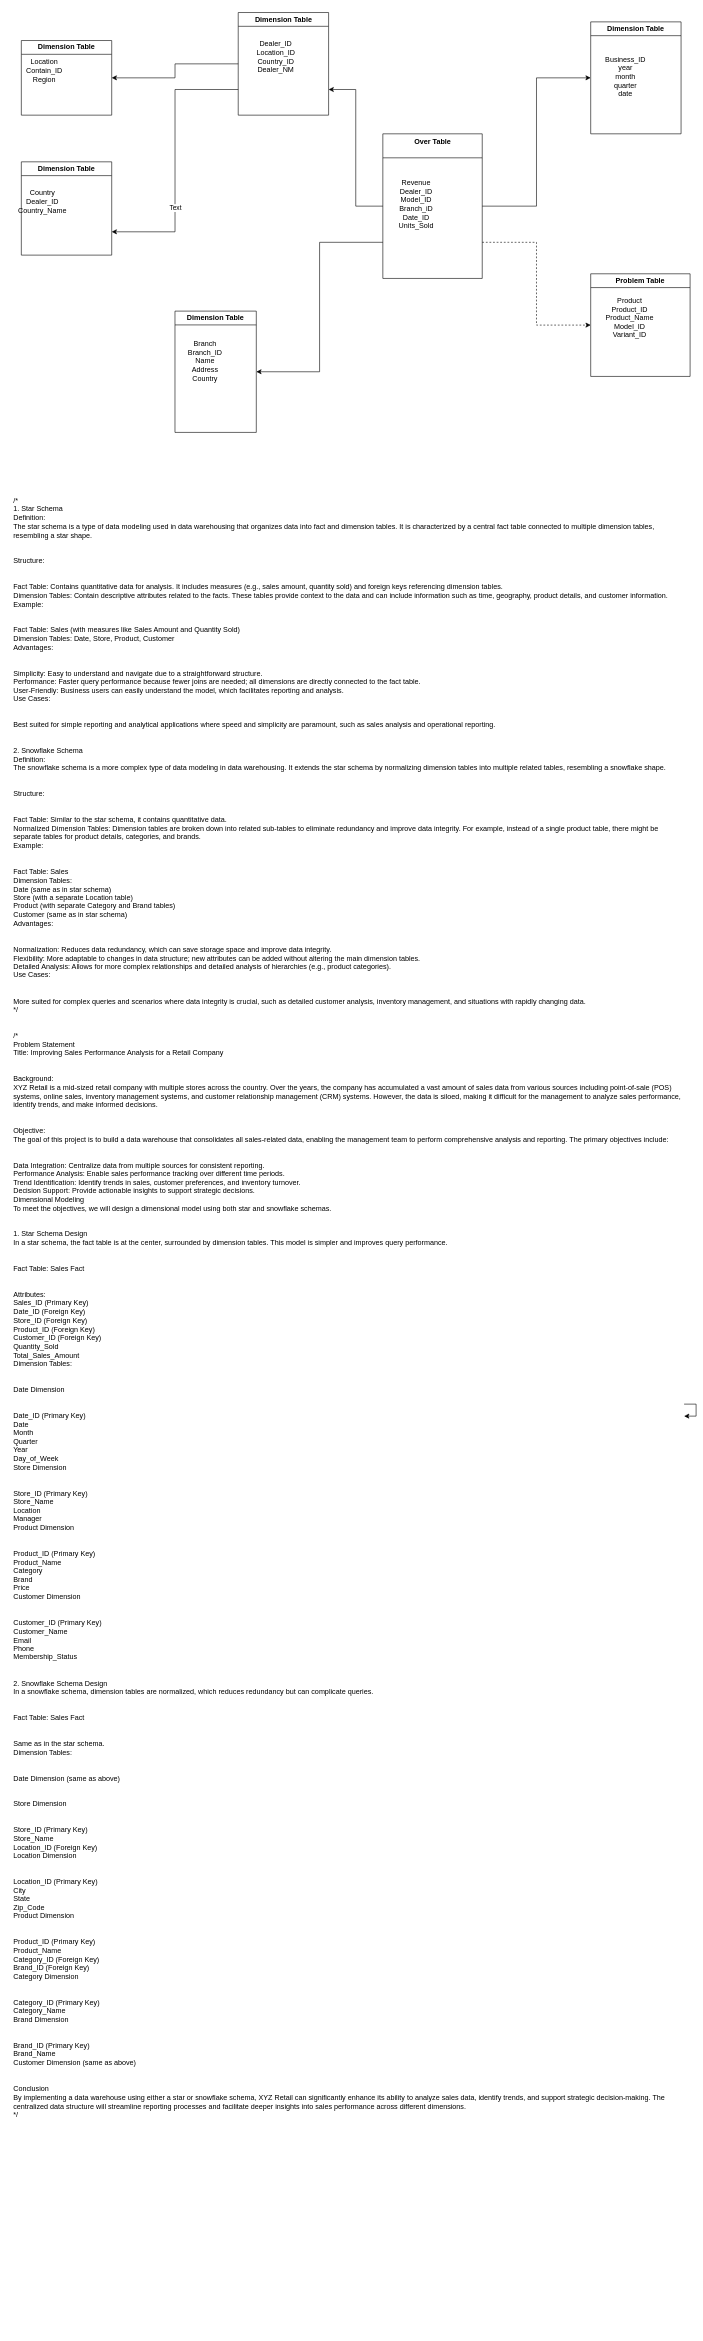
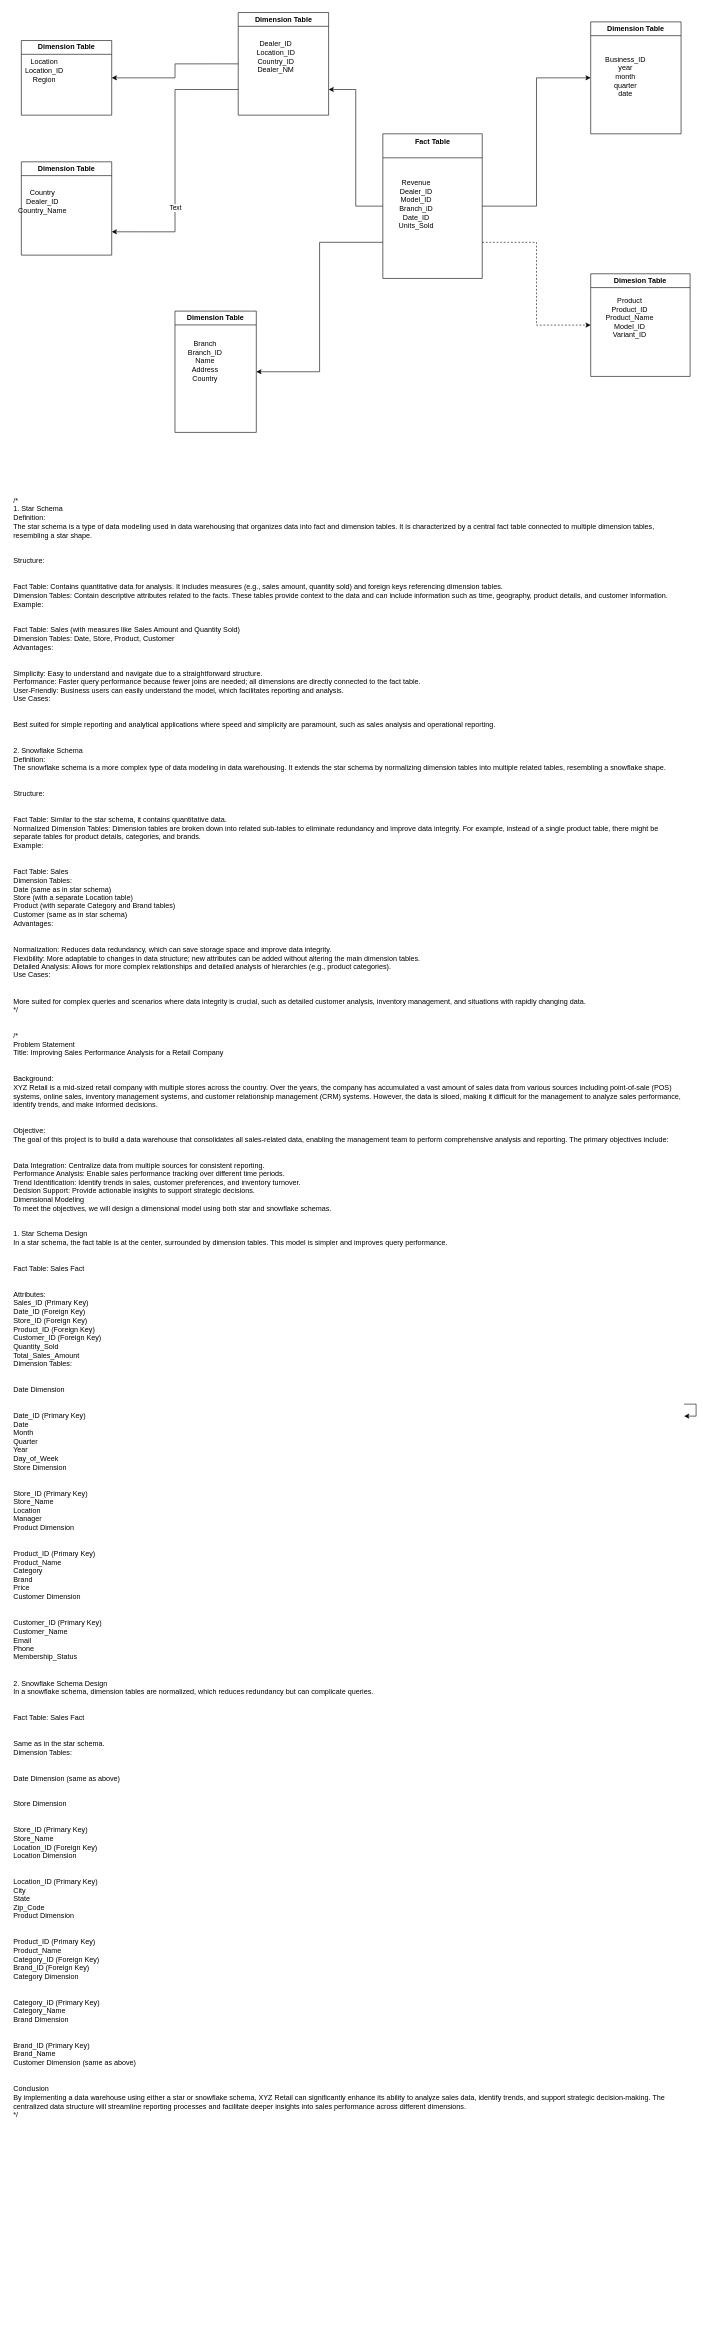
(44, 71) -> (44, 71)
(433, 146) -> (433, 146)
(641, 281) -> (641, 281)
